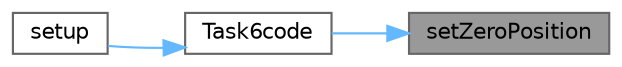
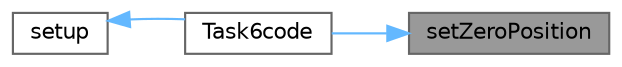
(136, 47) -> (157, 19)
